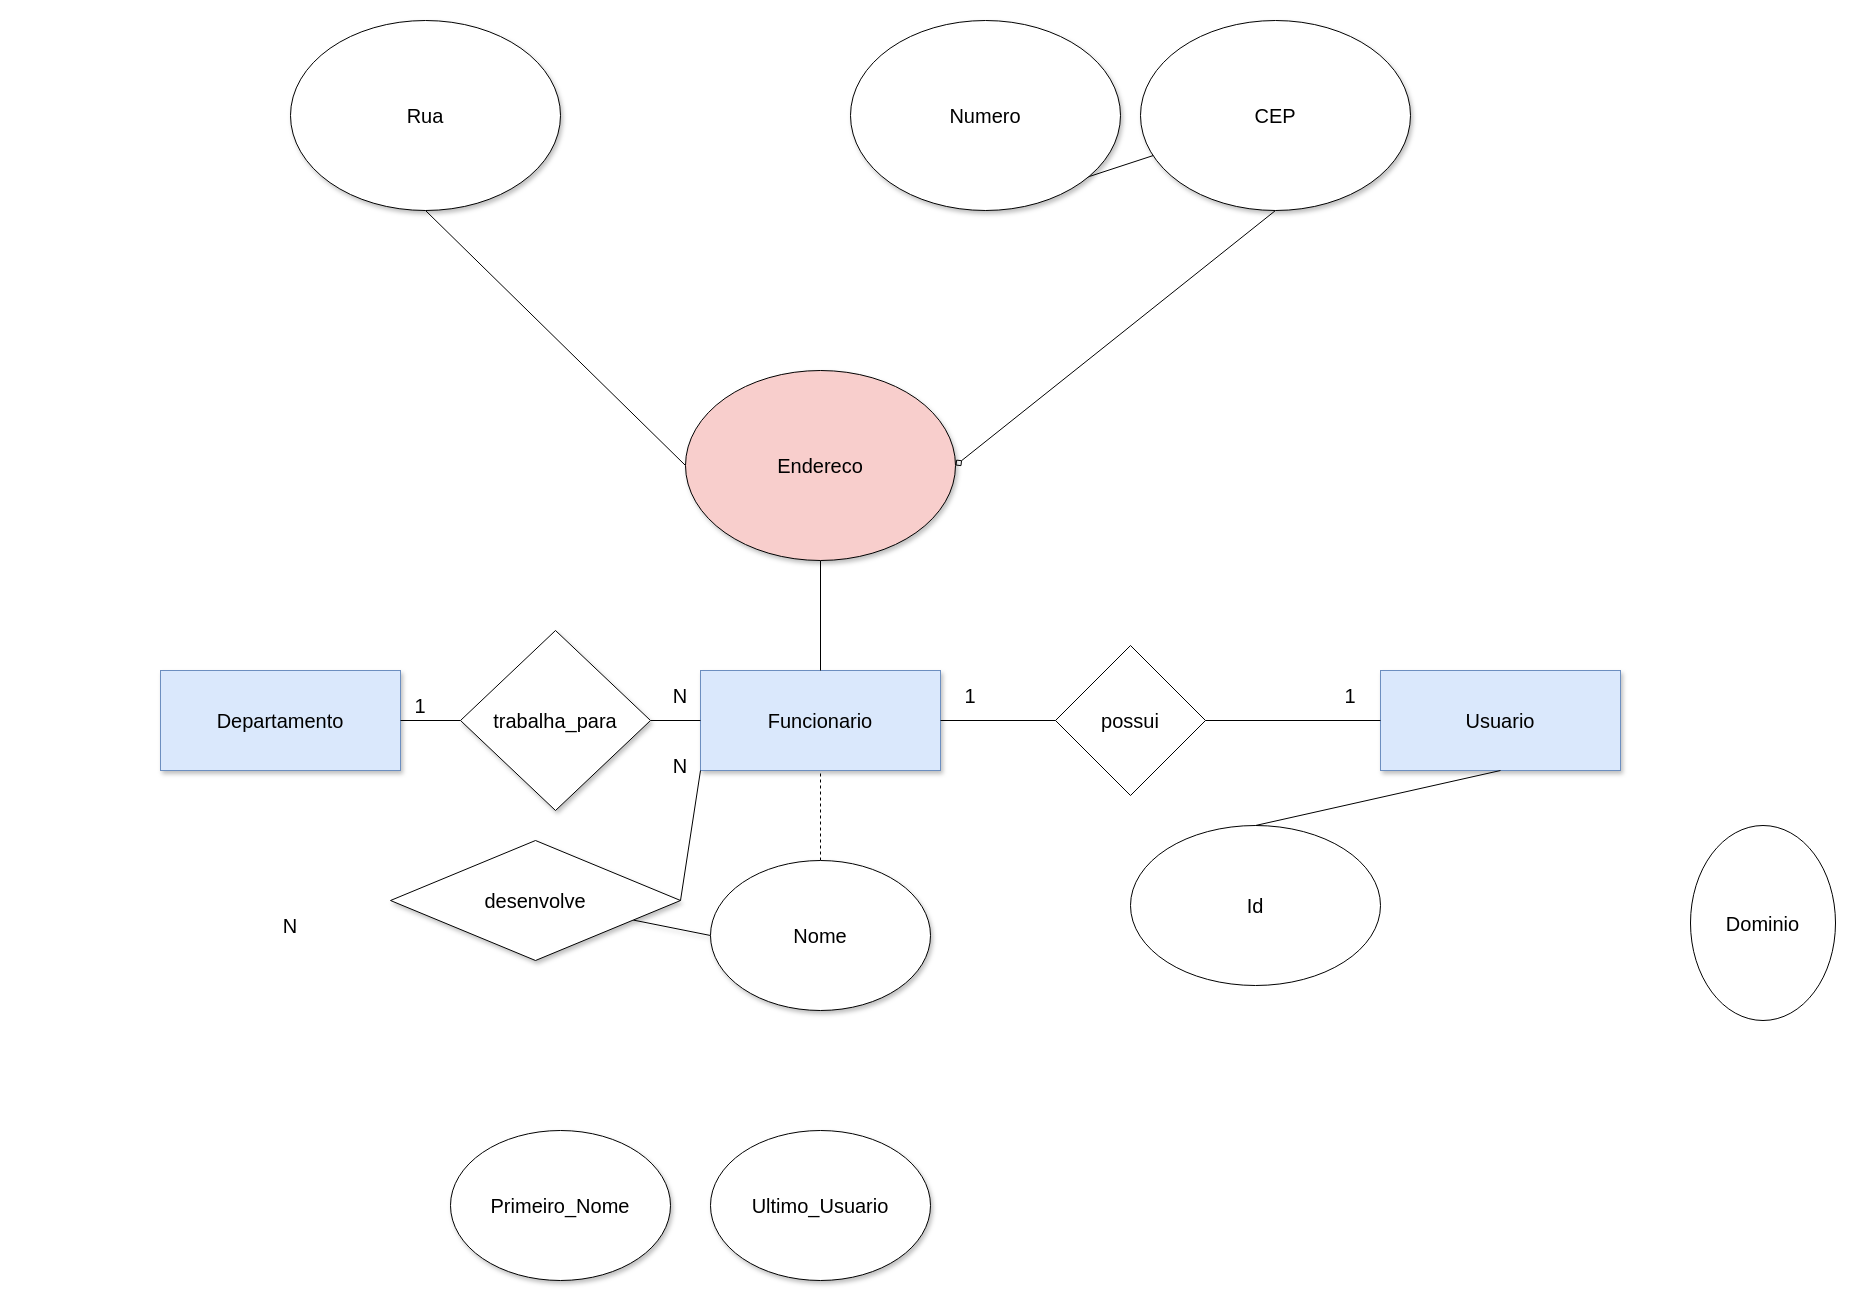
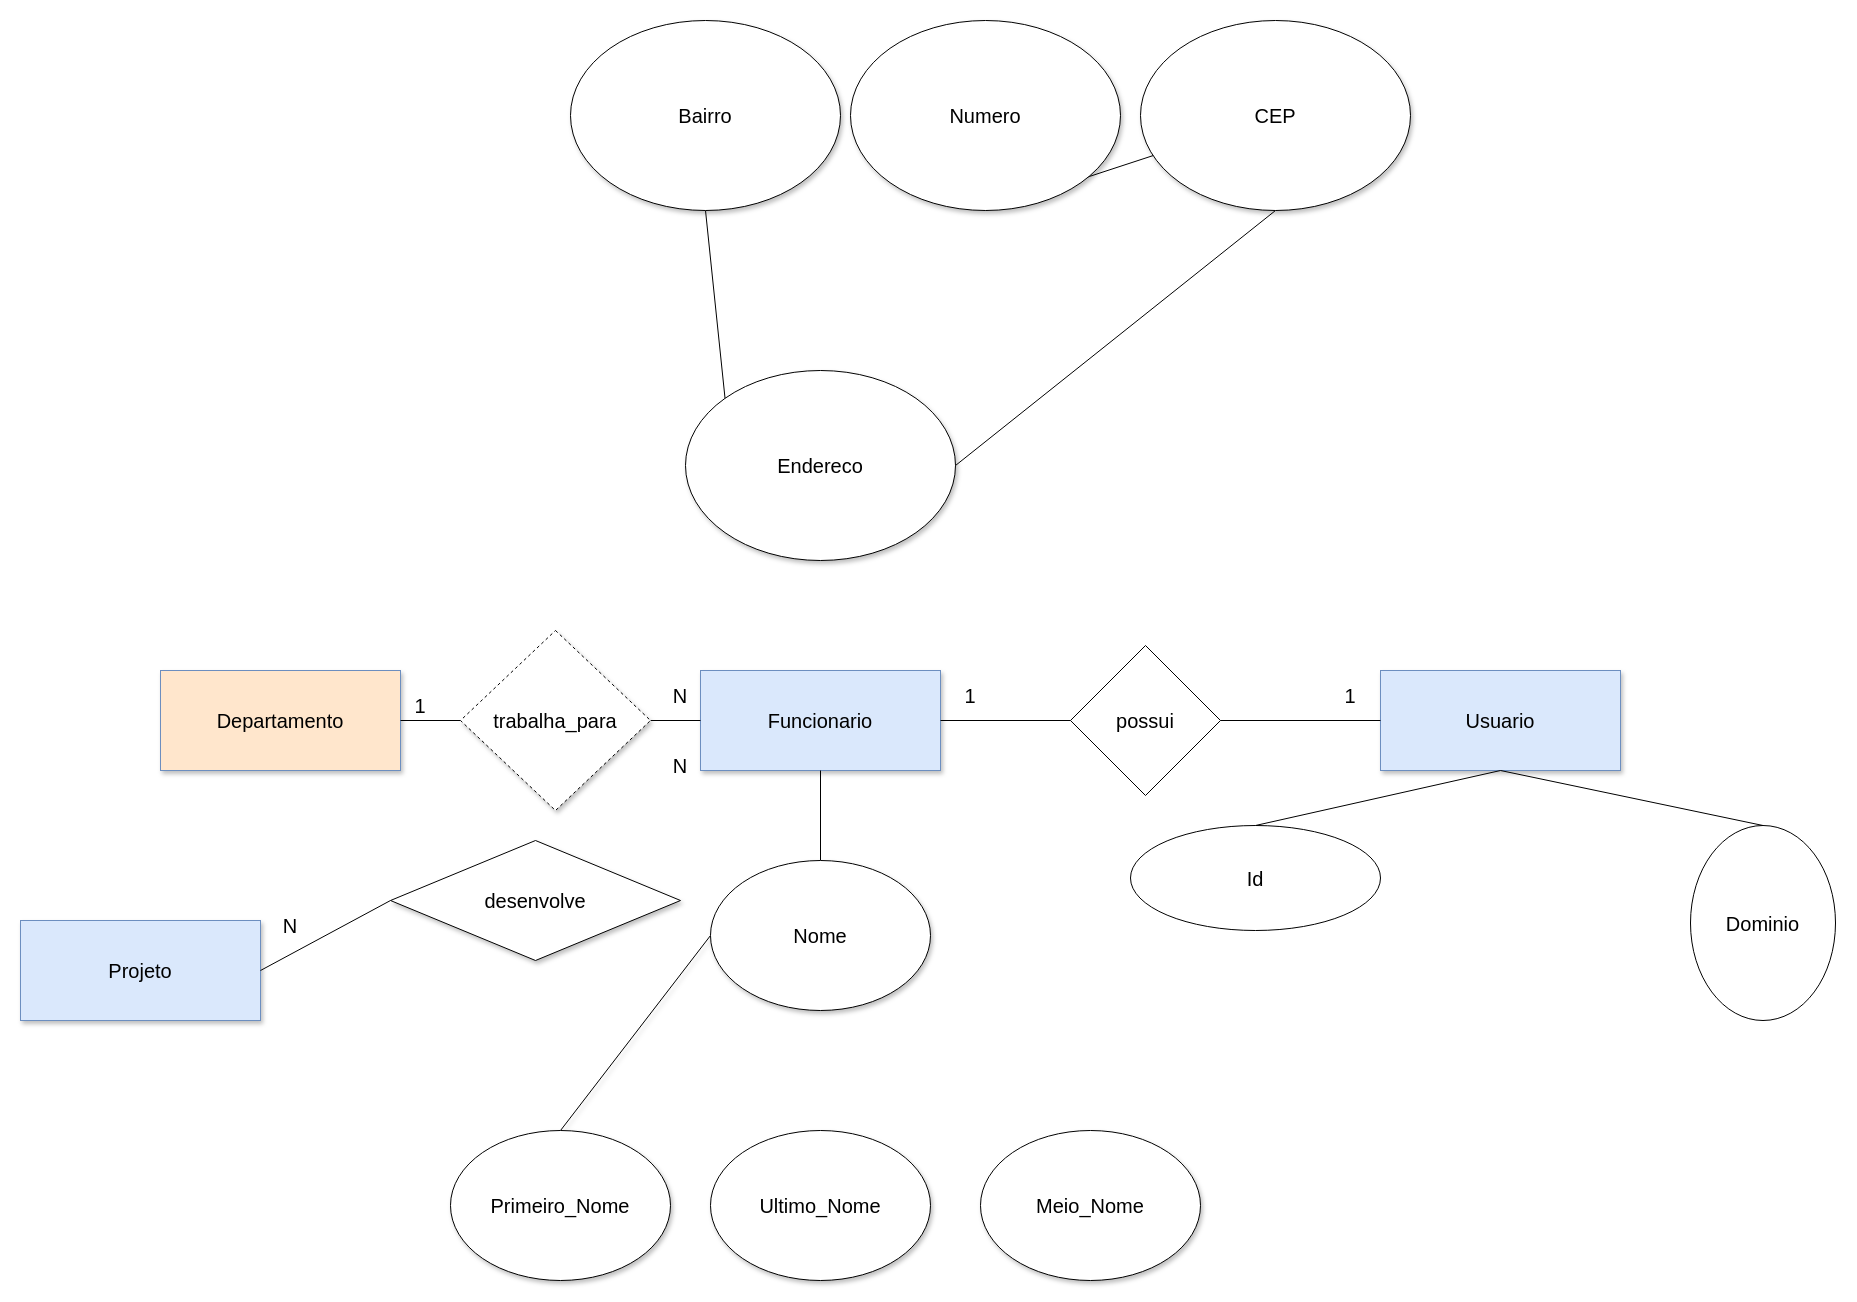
(426, 116) -> none
none -> (706, 116)
none -> (715, 304)
(556, 338) -> none
(962, 460) -> (959, 462)
(821, 466) -> (821, 466)
(821, 616) -> none
(281, 721) -> (281, 721)
(556, 721) -> (556, 721)
(1131, 721) -> (1146, 721)
none -> (1632, 798)
(821, 815) -> (821, 815)
(690, 836) -> none
(1256, 906) -> (1256, 878)
(672, 928) -> (636, 1033)
none -> (325, 936)
none -> (141, 971)
(821, 1206) -> (821, 1206)
none -> (1091, 1206)
